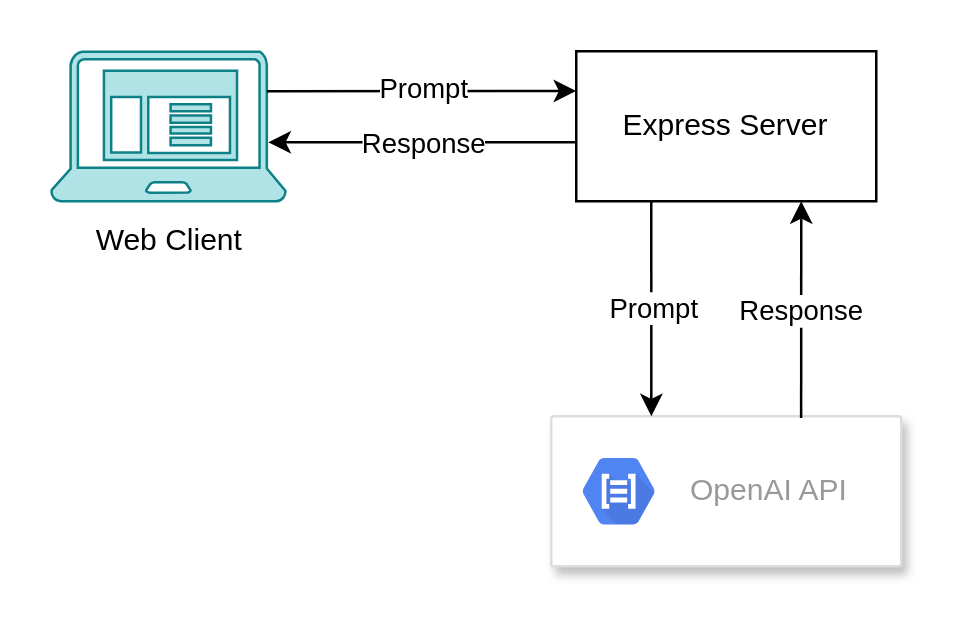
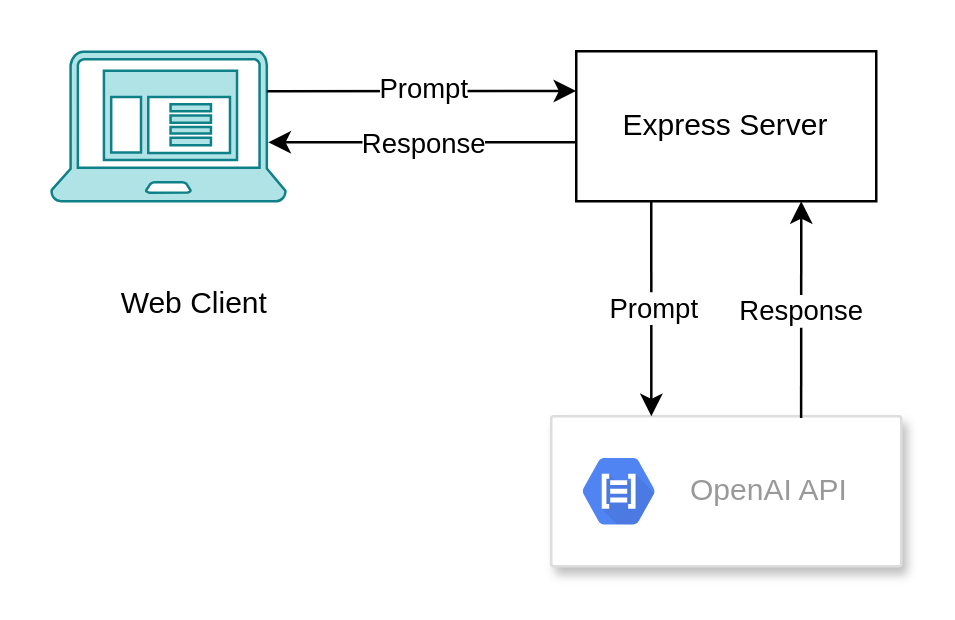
(168, 241) -> (193, 304)
